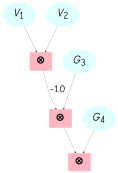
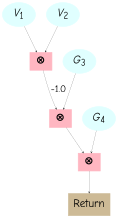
none -> (89, 205)
